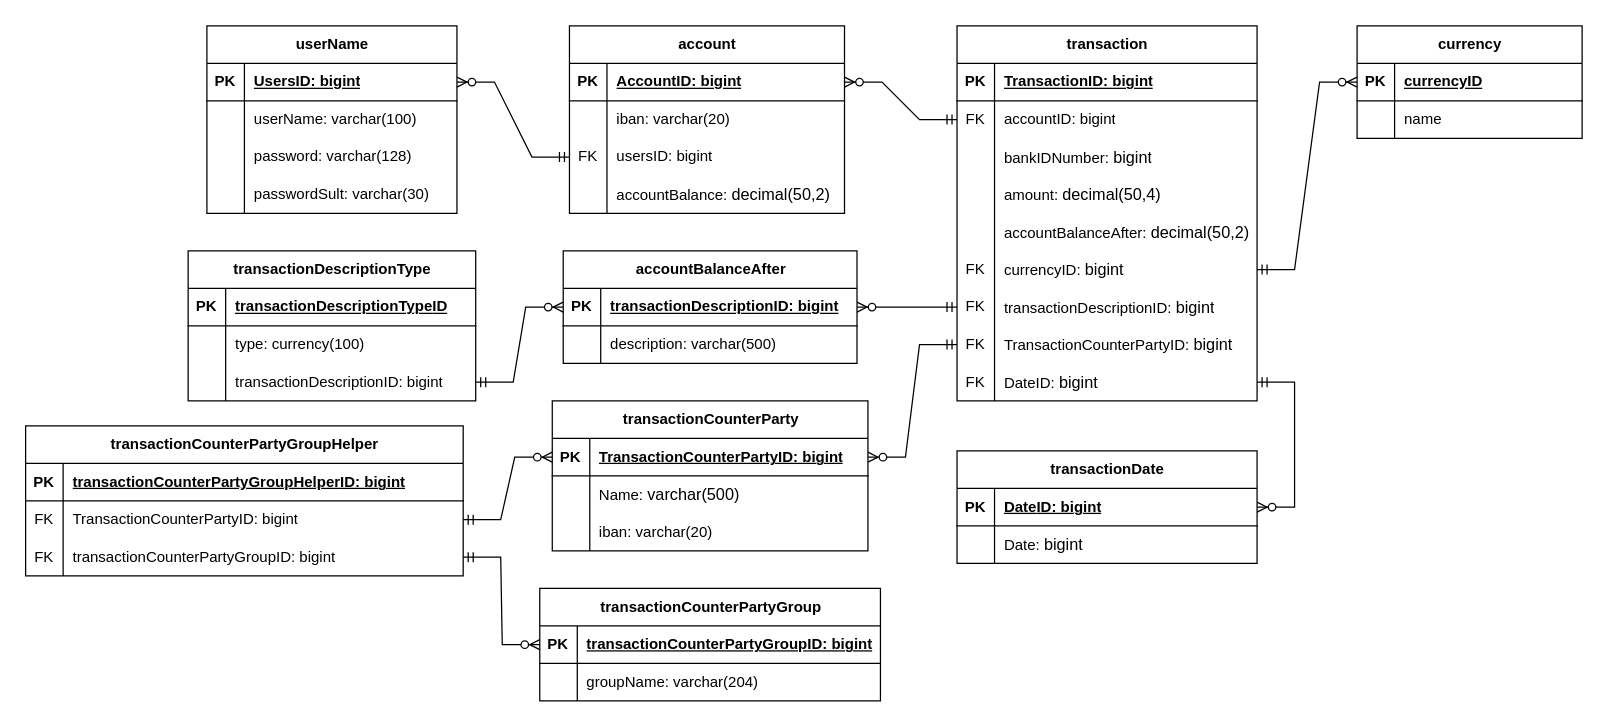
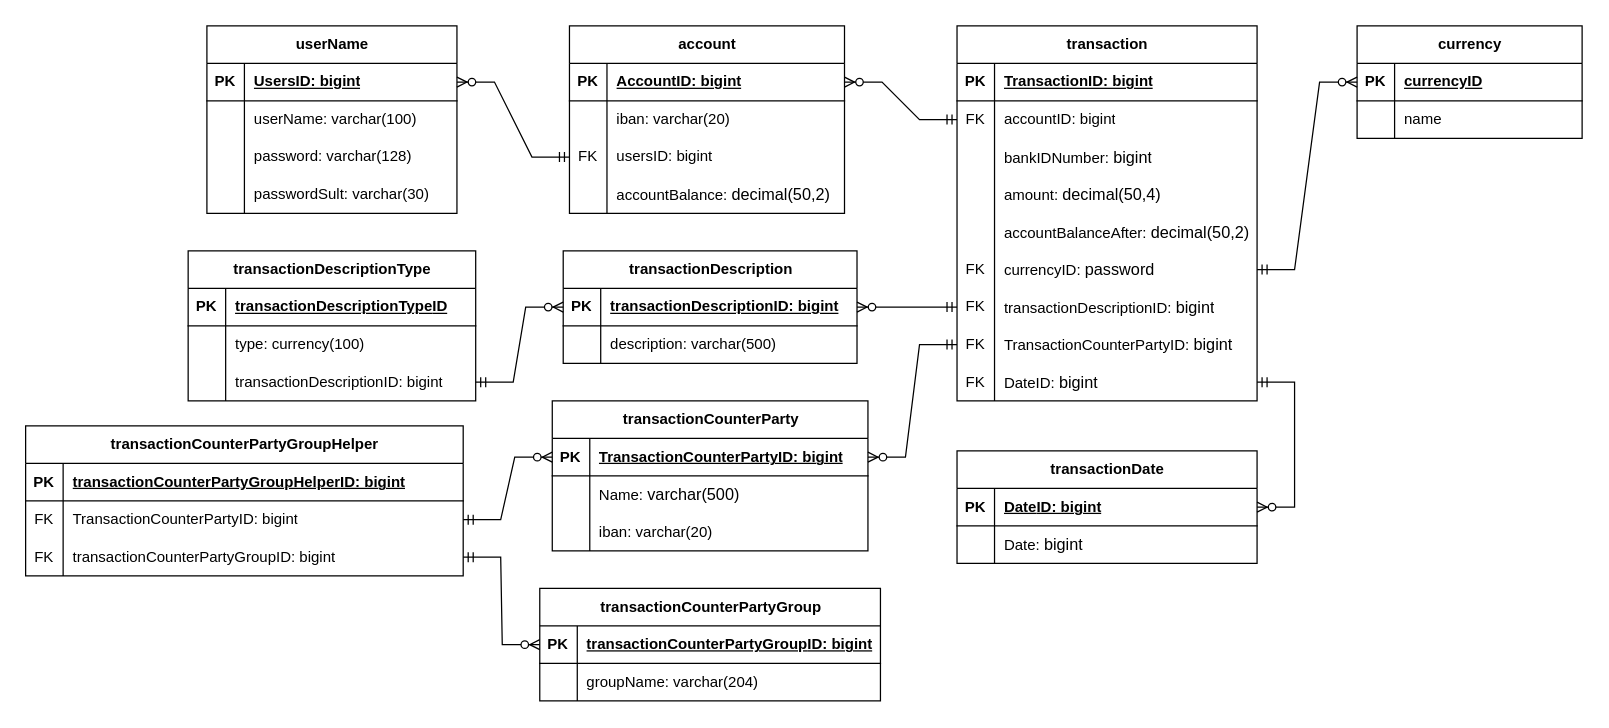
(711, 269) -> (711, 269)
(1072, 269) -> (1084, 269)
